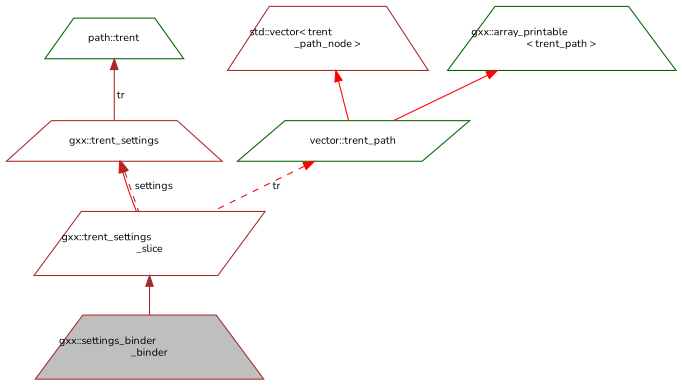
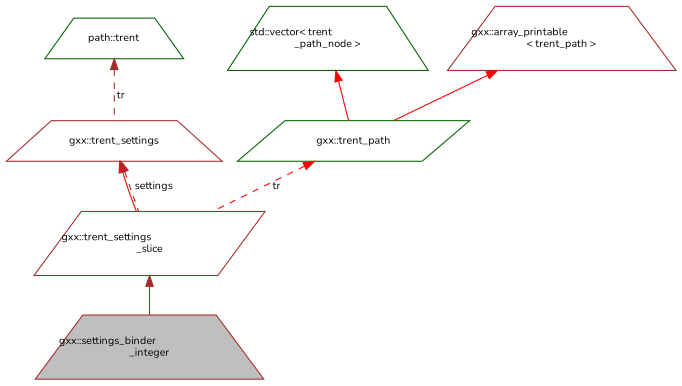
(328, 38) -> (328, 38)
(562, 38) -> (562, 38)
(114, 95) -> (114, 95)
(354, 141) -> (354, 141)
(150, 347) -> (150, 347)
